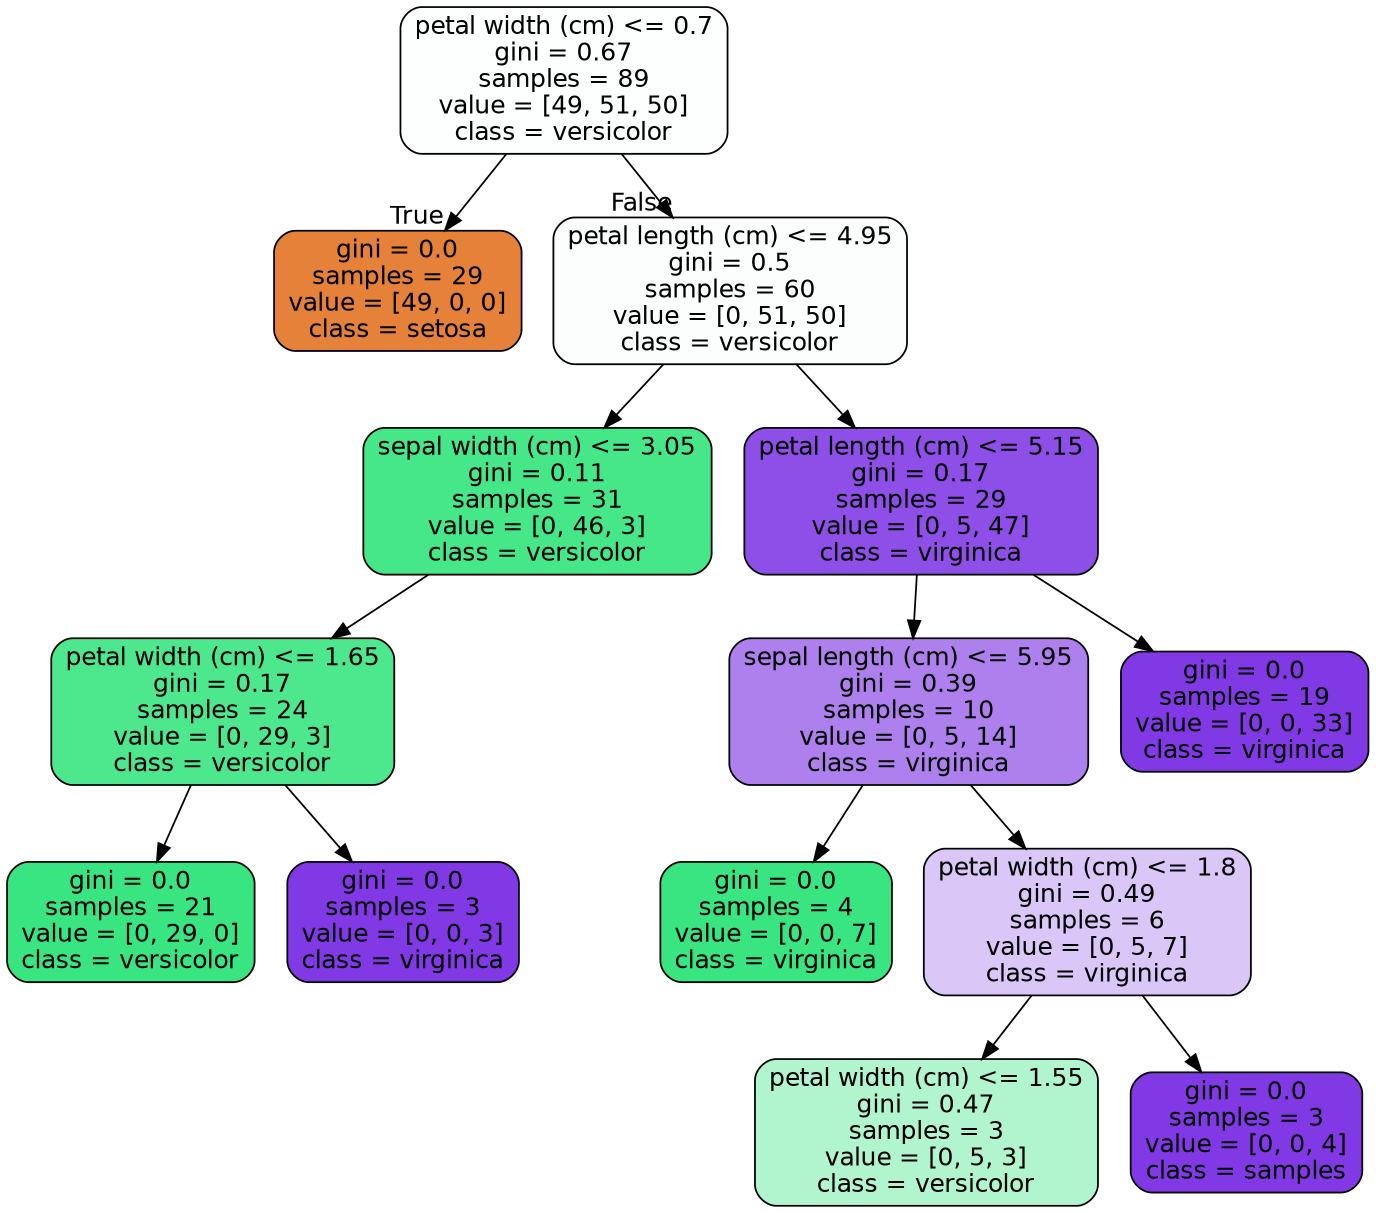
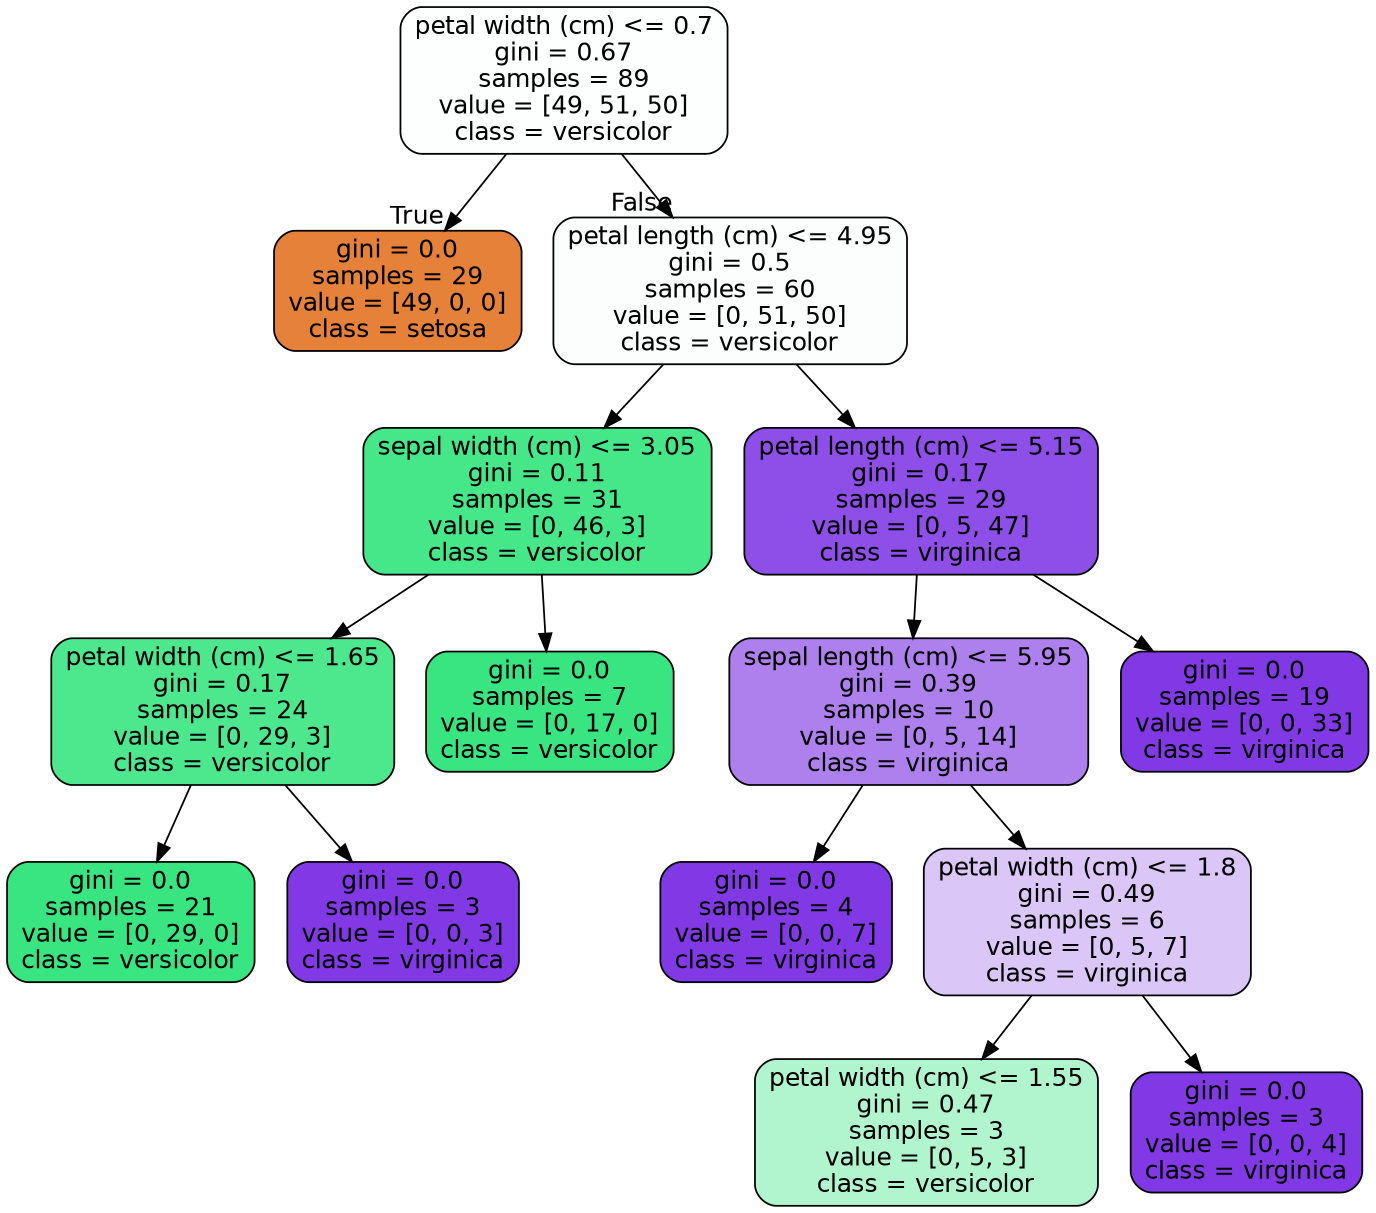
none -> (550, 712)
(776, 922) -> (776, 922)
(1246, 1132) -> (1246, 1132)
